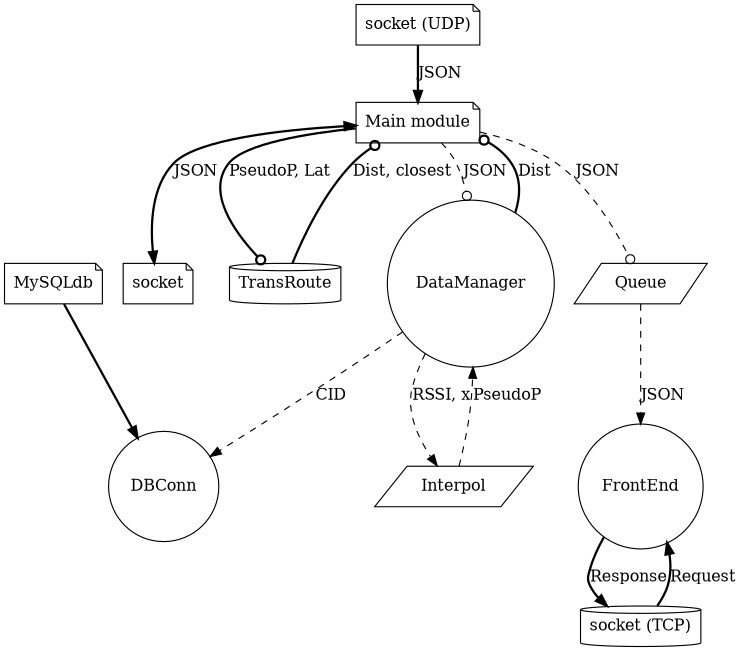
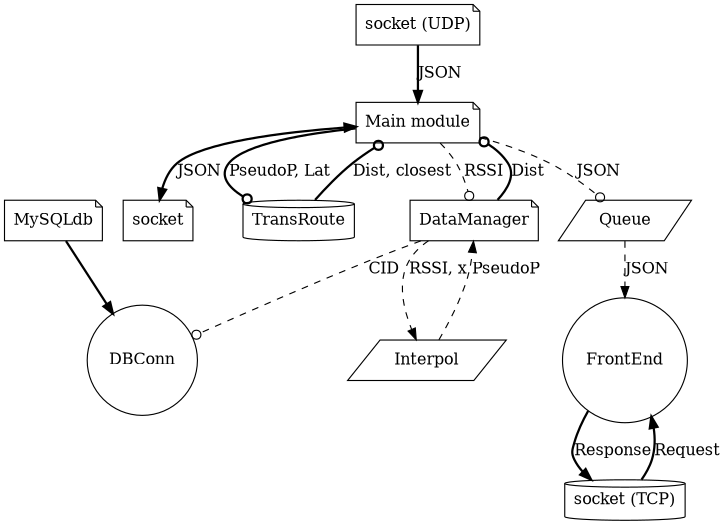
(485, 172) -> (484, 172)
(471, 284) -> (474, 220)
(312, 392) -> (310, 285)
